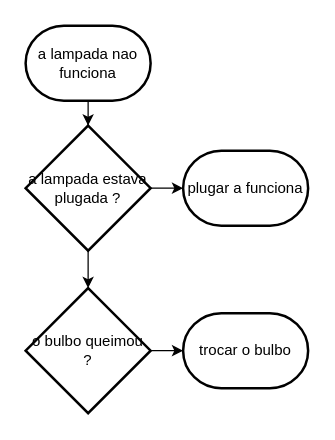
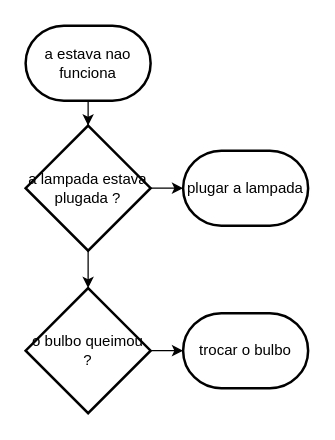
(88, 63) -> (88, 63)
(246, 188) -> (246, 188)
